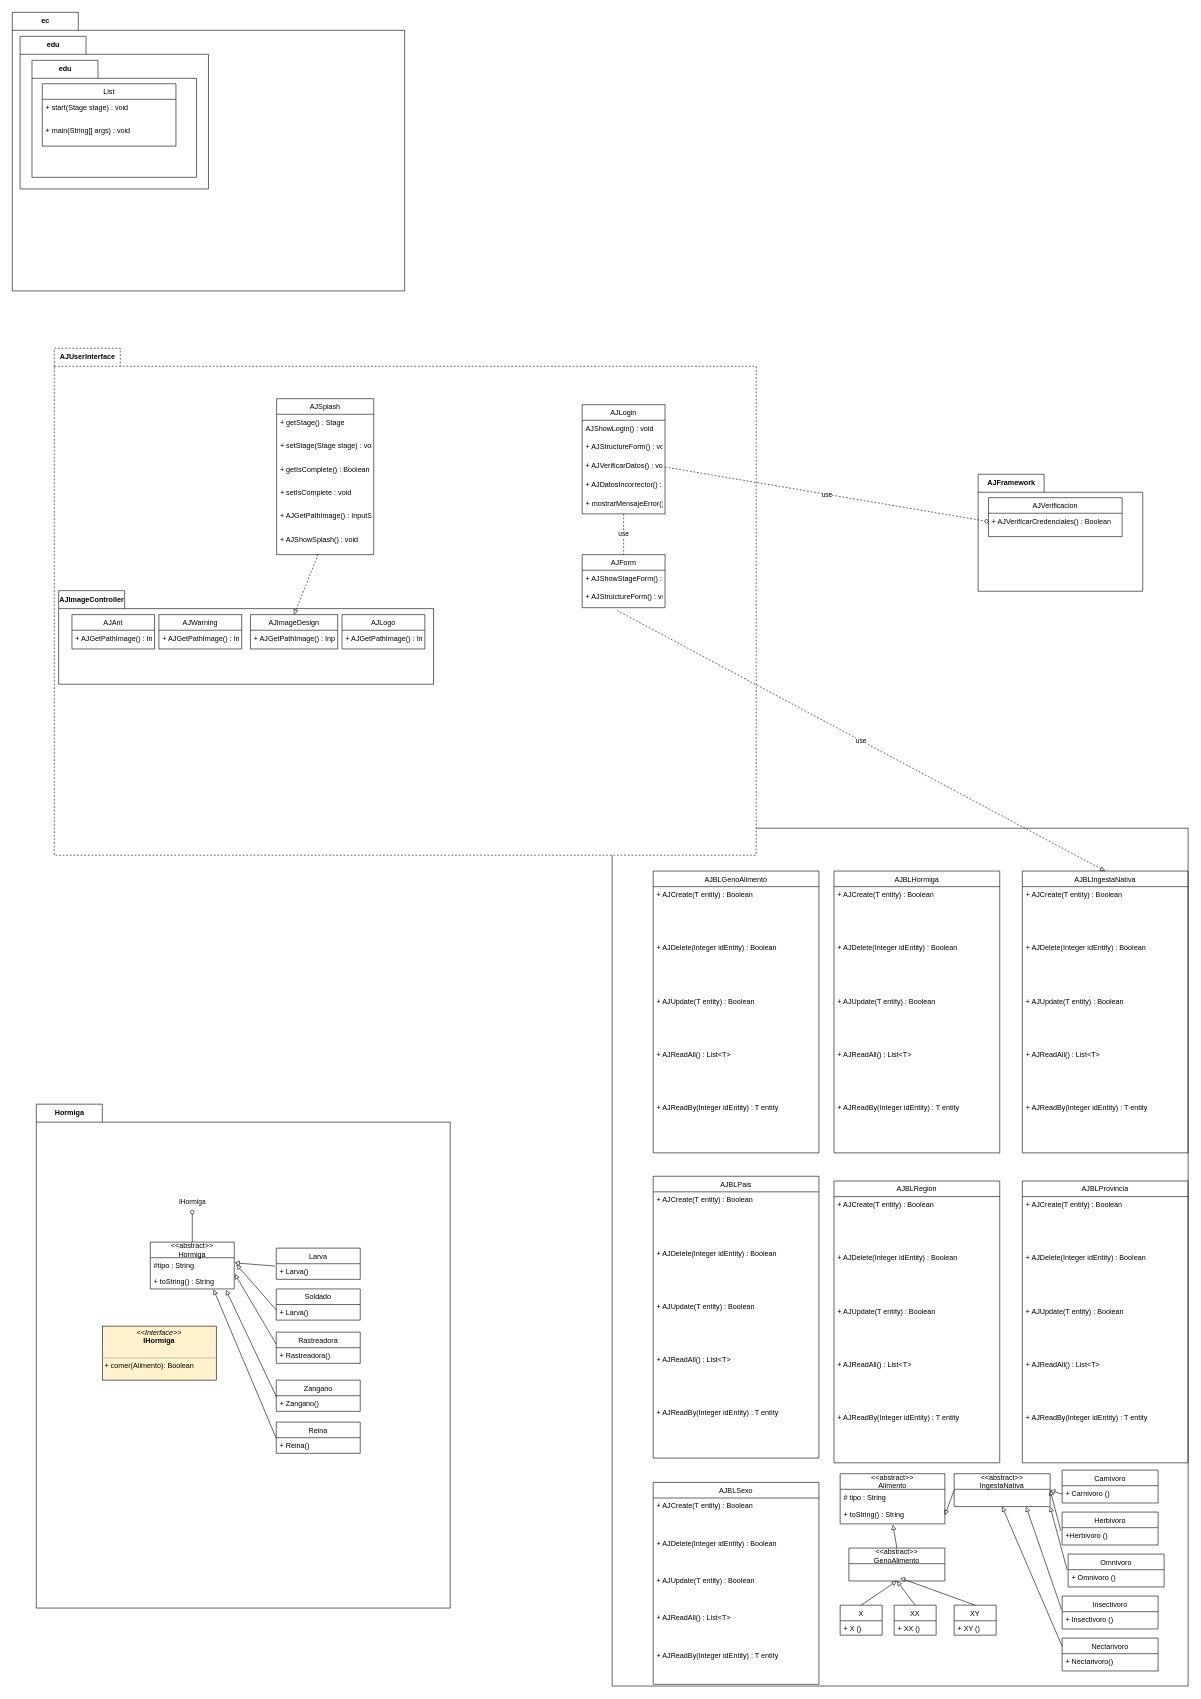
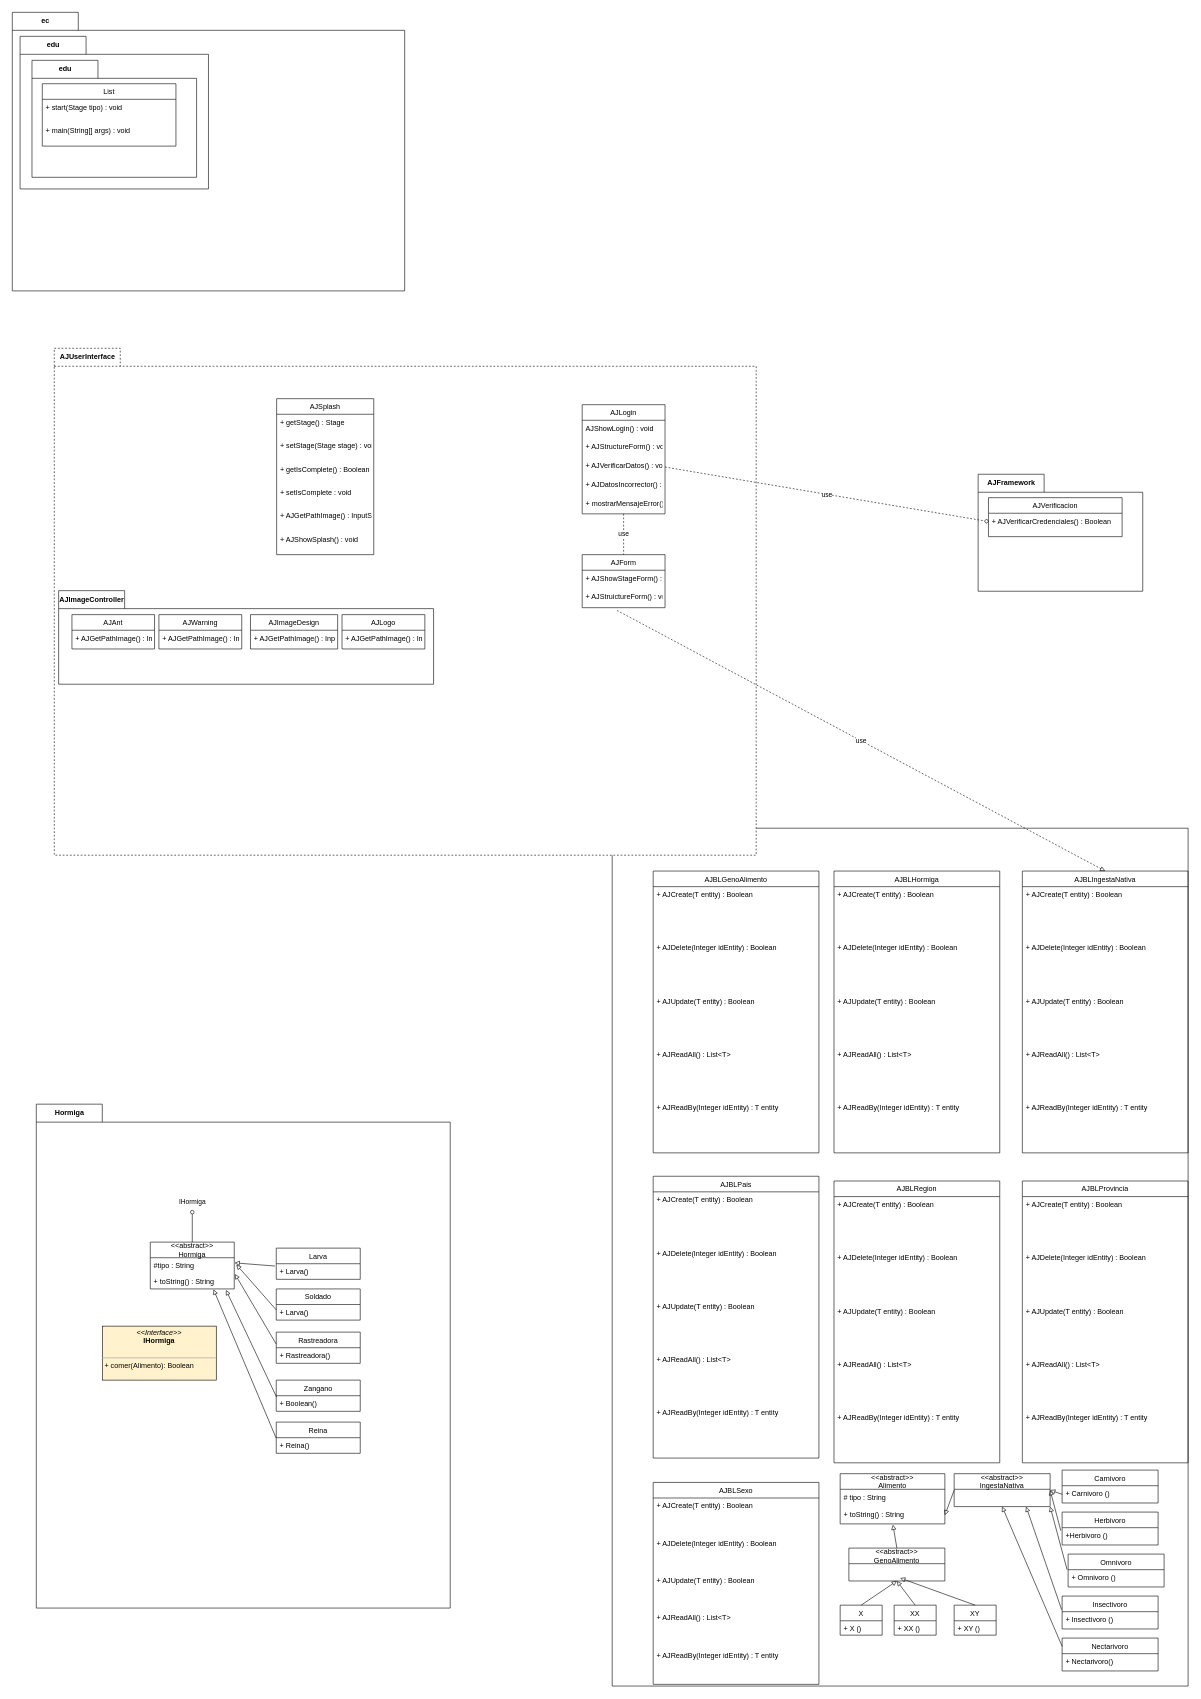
(94, 107) -> (91, 107)
(307, 582) -> none
(301, 1404) -> (300, 1404)
